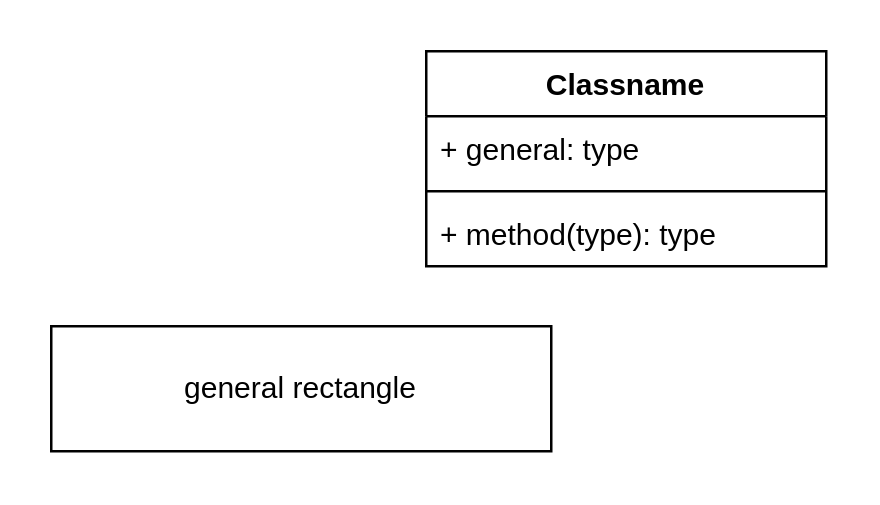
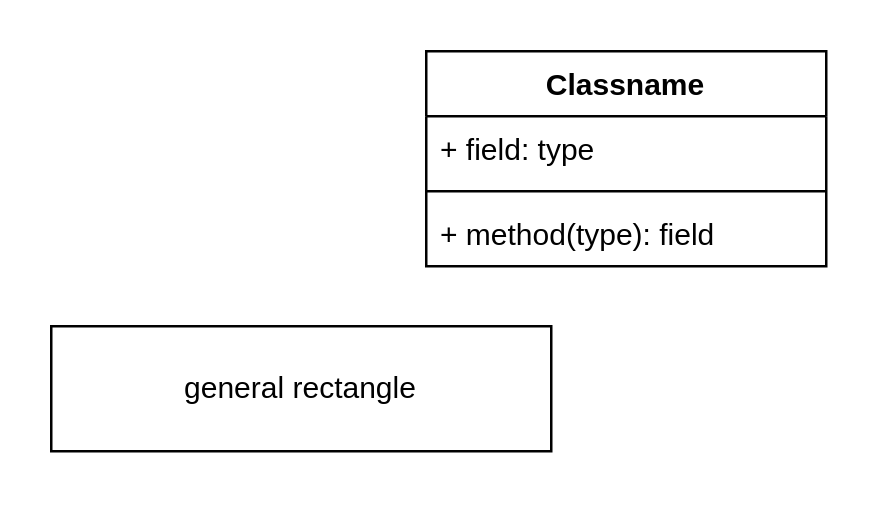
(550, 150) -> (530, 150)
(596, 235) -> (597, 235)
